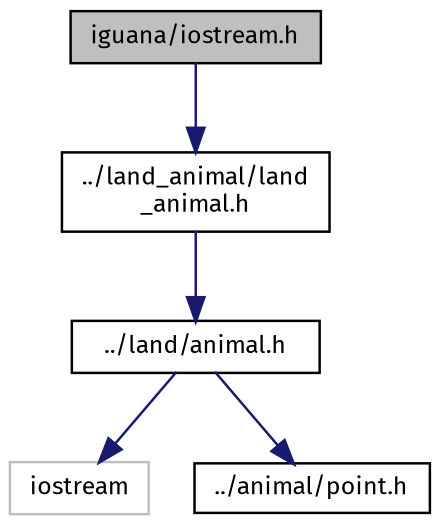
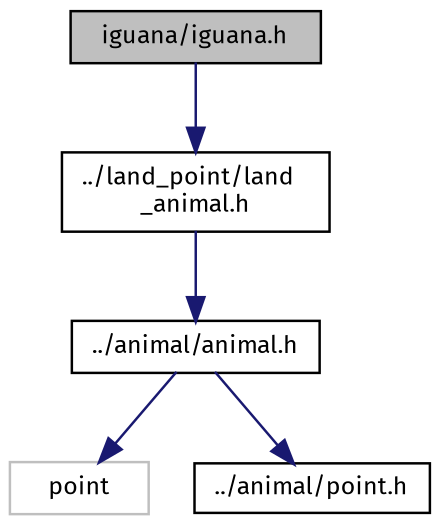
(196, 37) -> (196, 37)
(196, 192) -> (196, 192)
(196, 347) -> (196, 347)
(79, 488) -> (79, 488)
